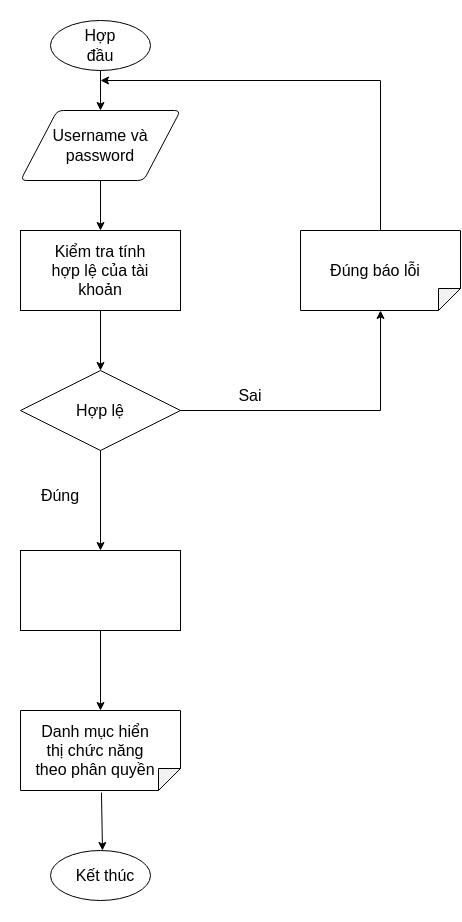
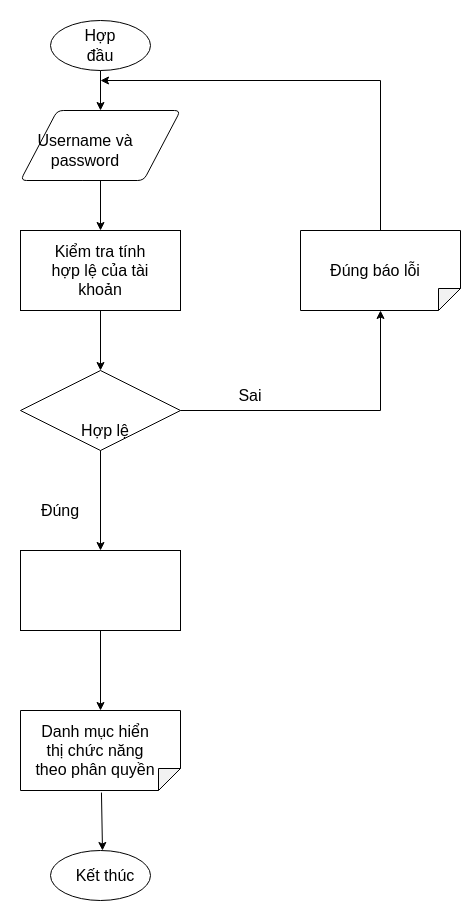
(101, 146) -> (86, 151)
(101, 411) -> (106, 431)
(61, 496) -> (61, 511)
